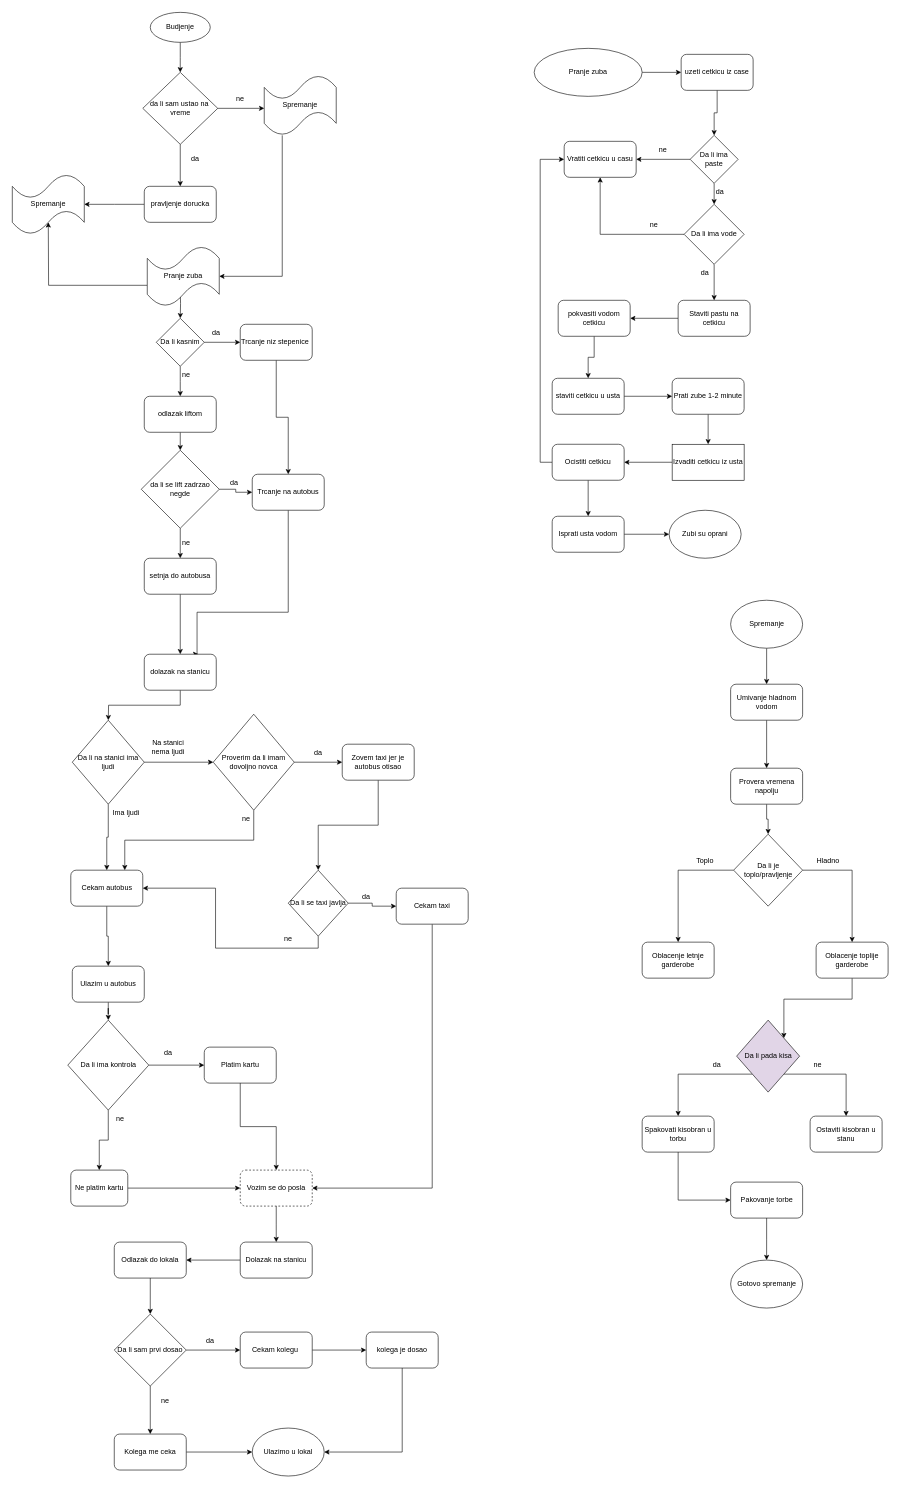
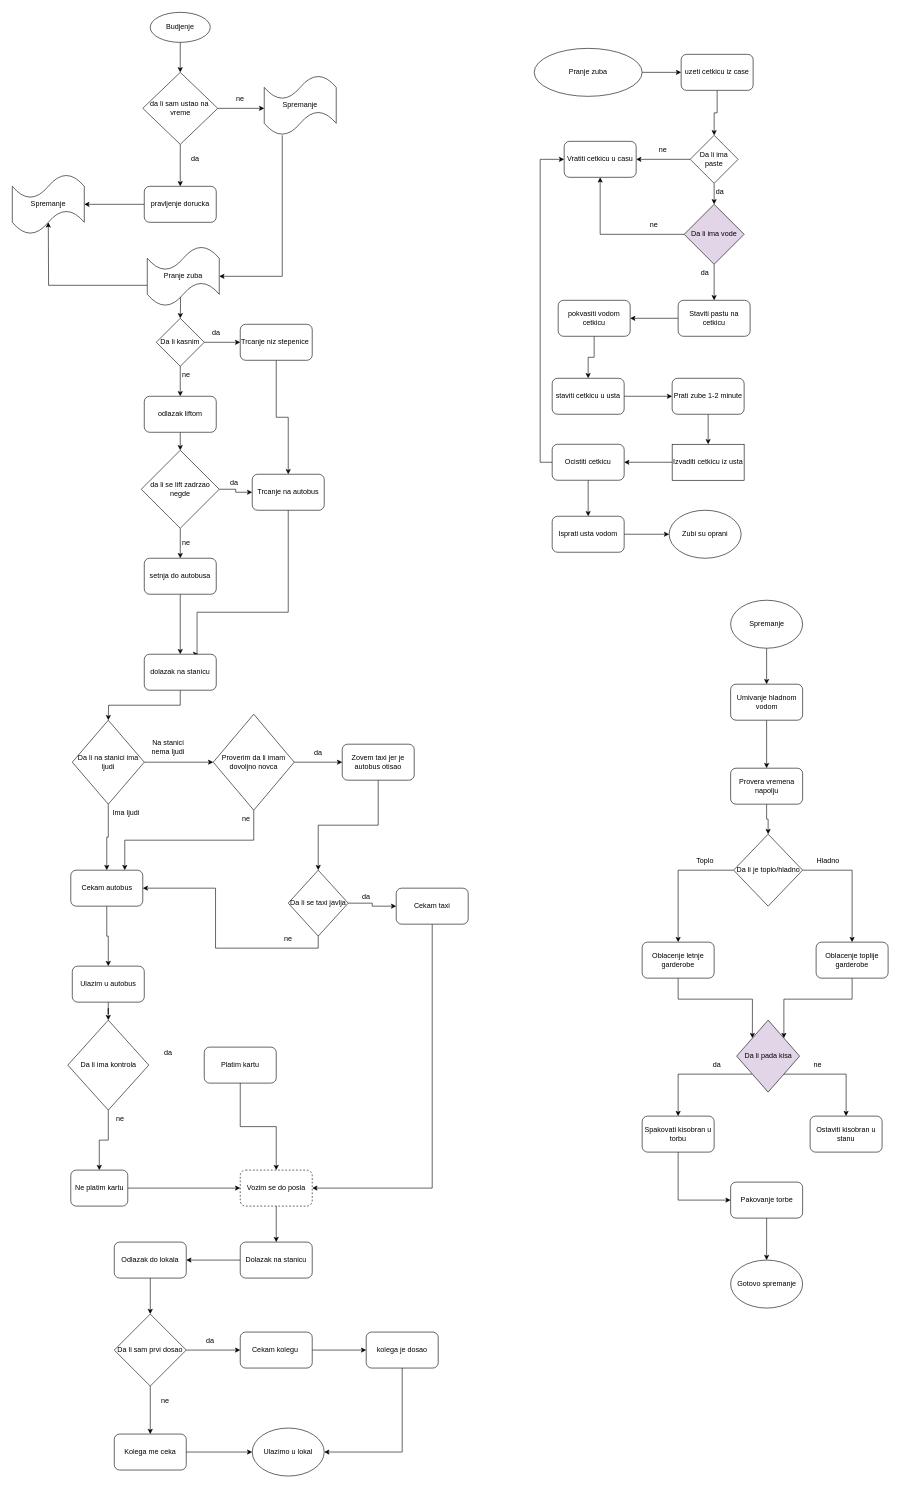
(714, 234) -> (714, 234)
(769, 870) -> (769, 870)
none -> (753, 1015)
(198, 1065) -> none
